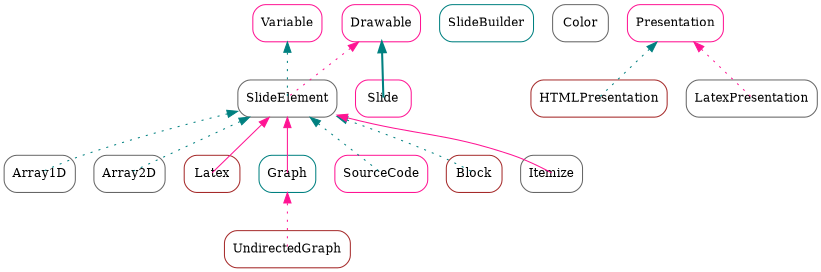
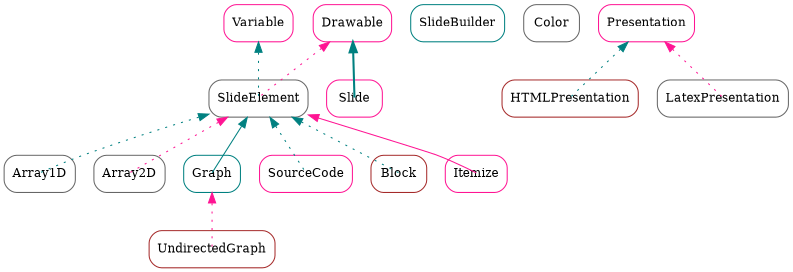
(185, 147) -> (174, 148)
(287, 150) -> (227, 150)
(212, 174) -> none
(552, 174) -> (476, 174)
